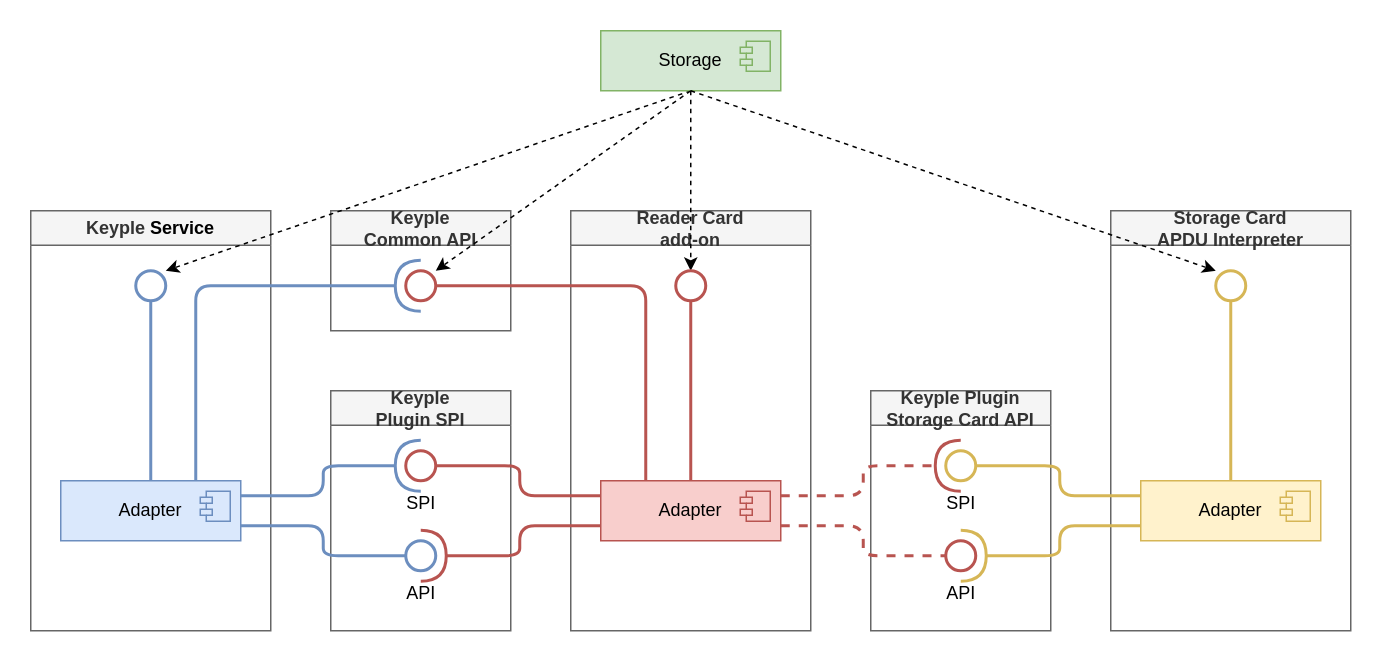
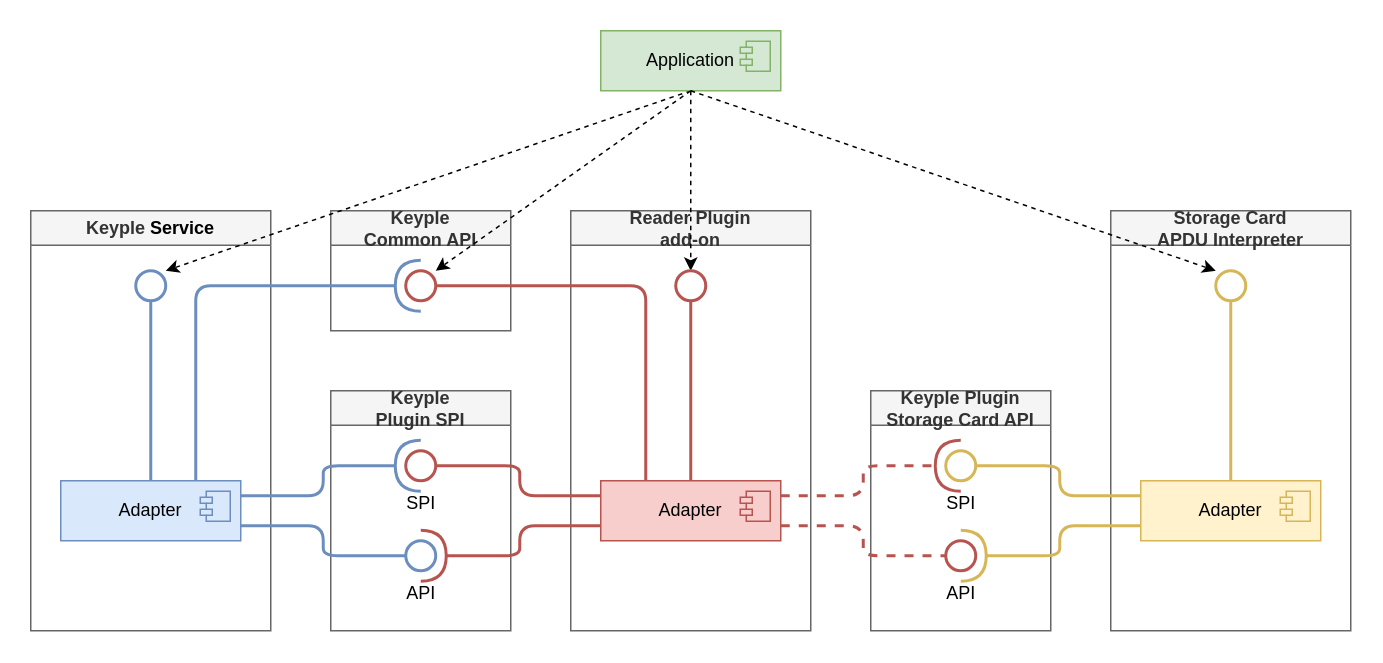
(691, 61) -> (691, 61)
(691, 229) -> (691, 229)
